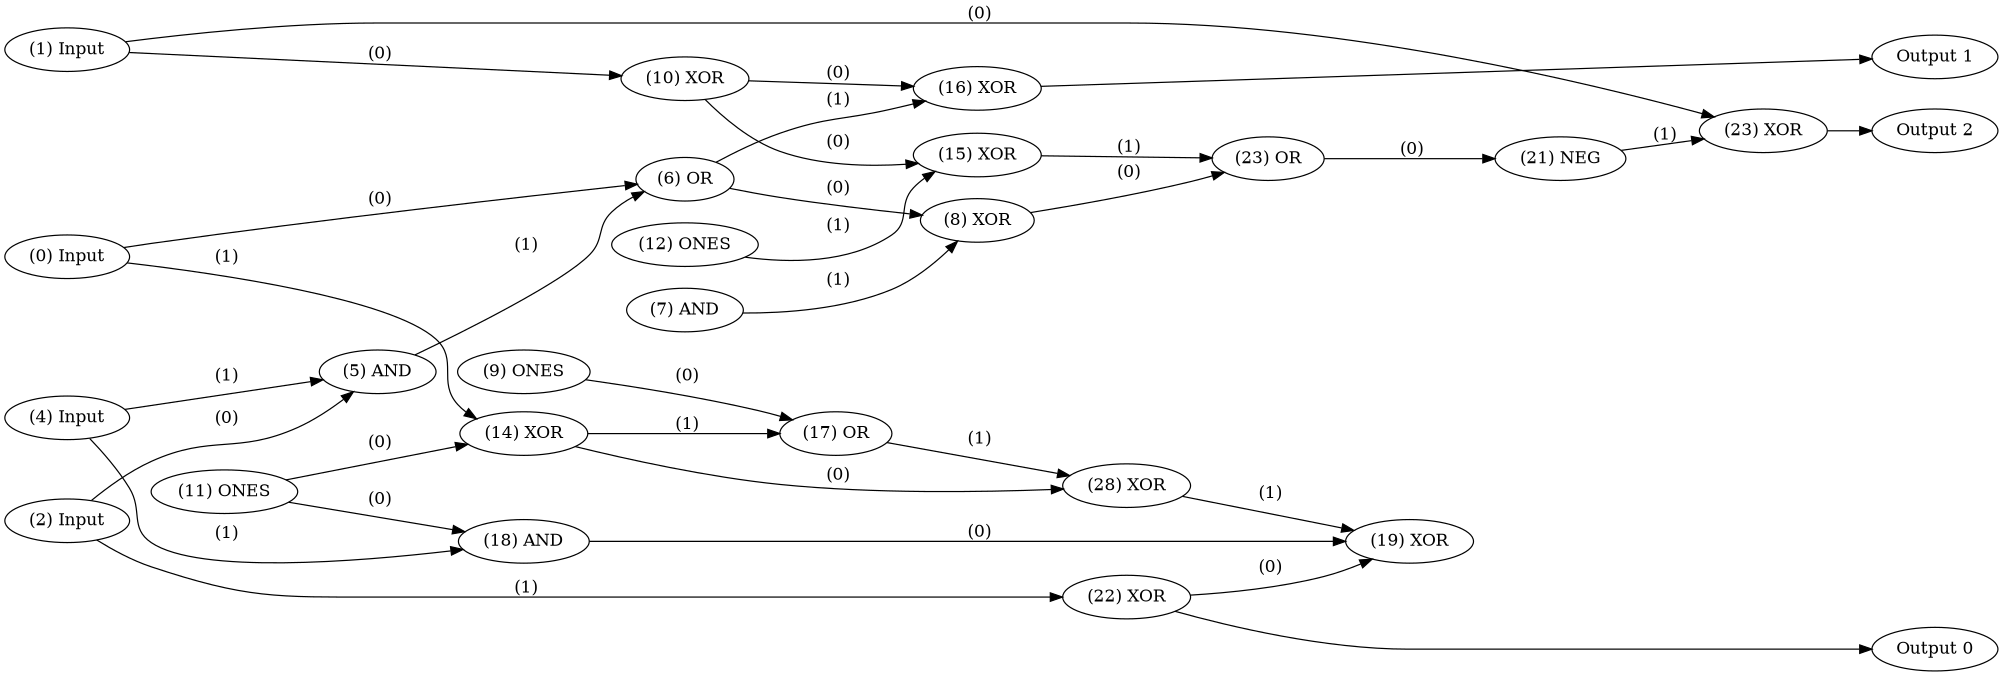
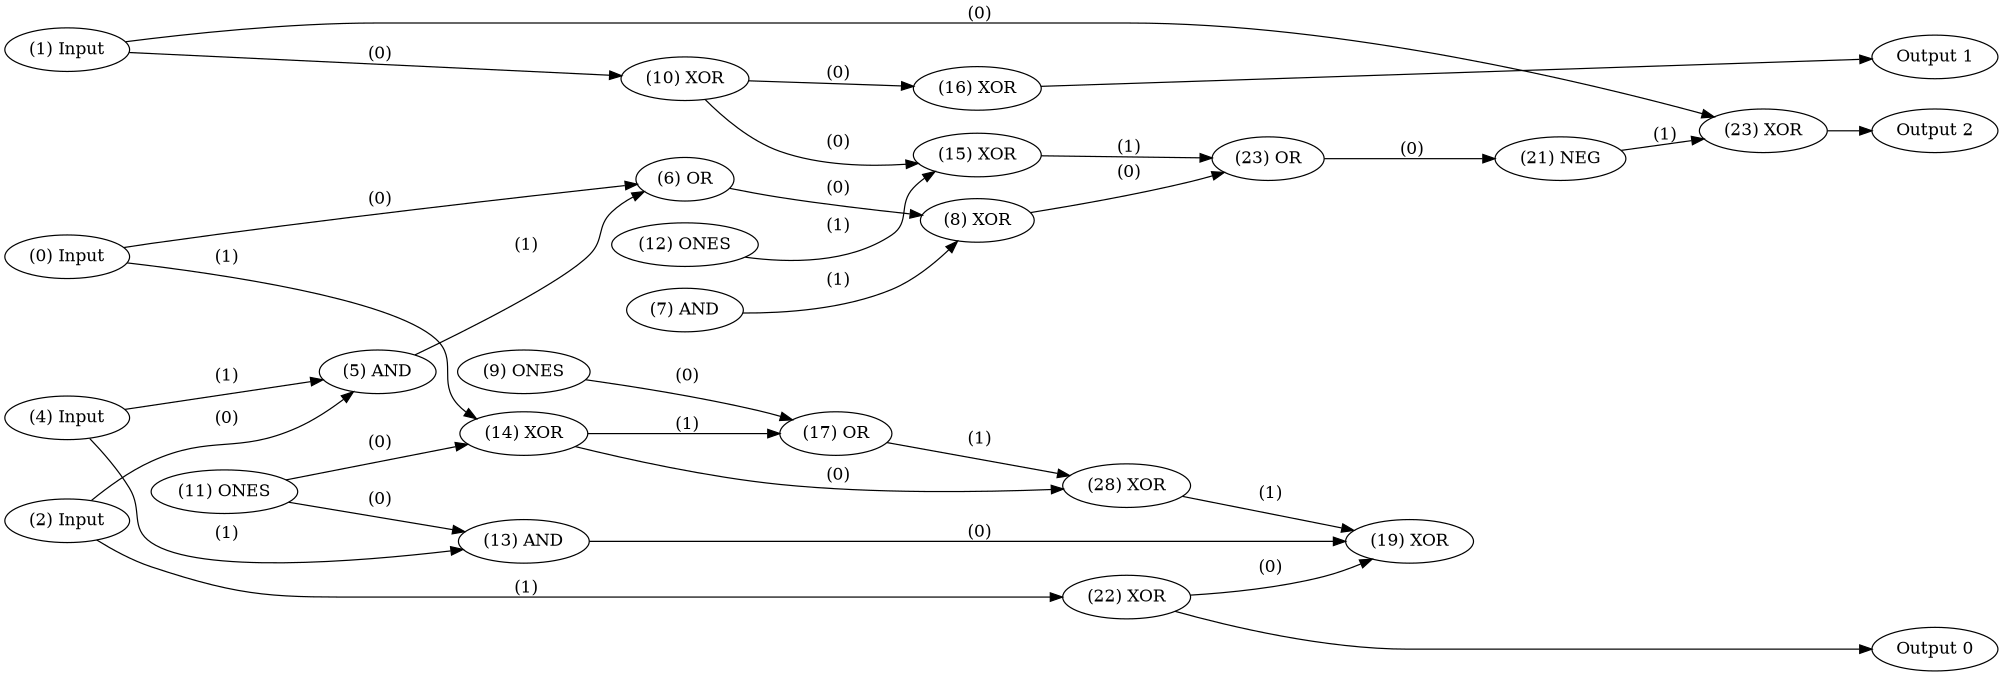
(812, 124) -> none
(524, 541) -> (524, 541)
